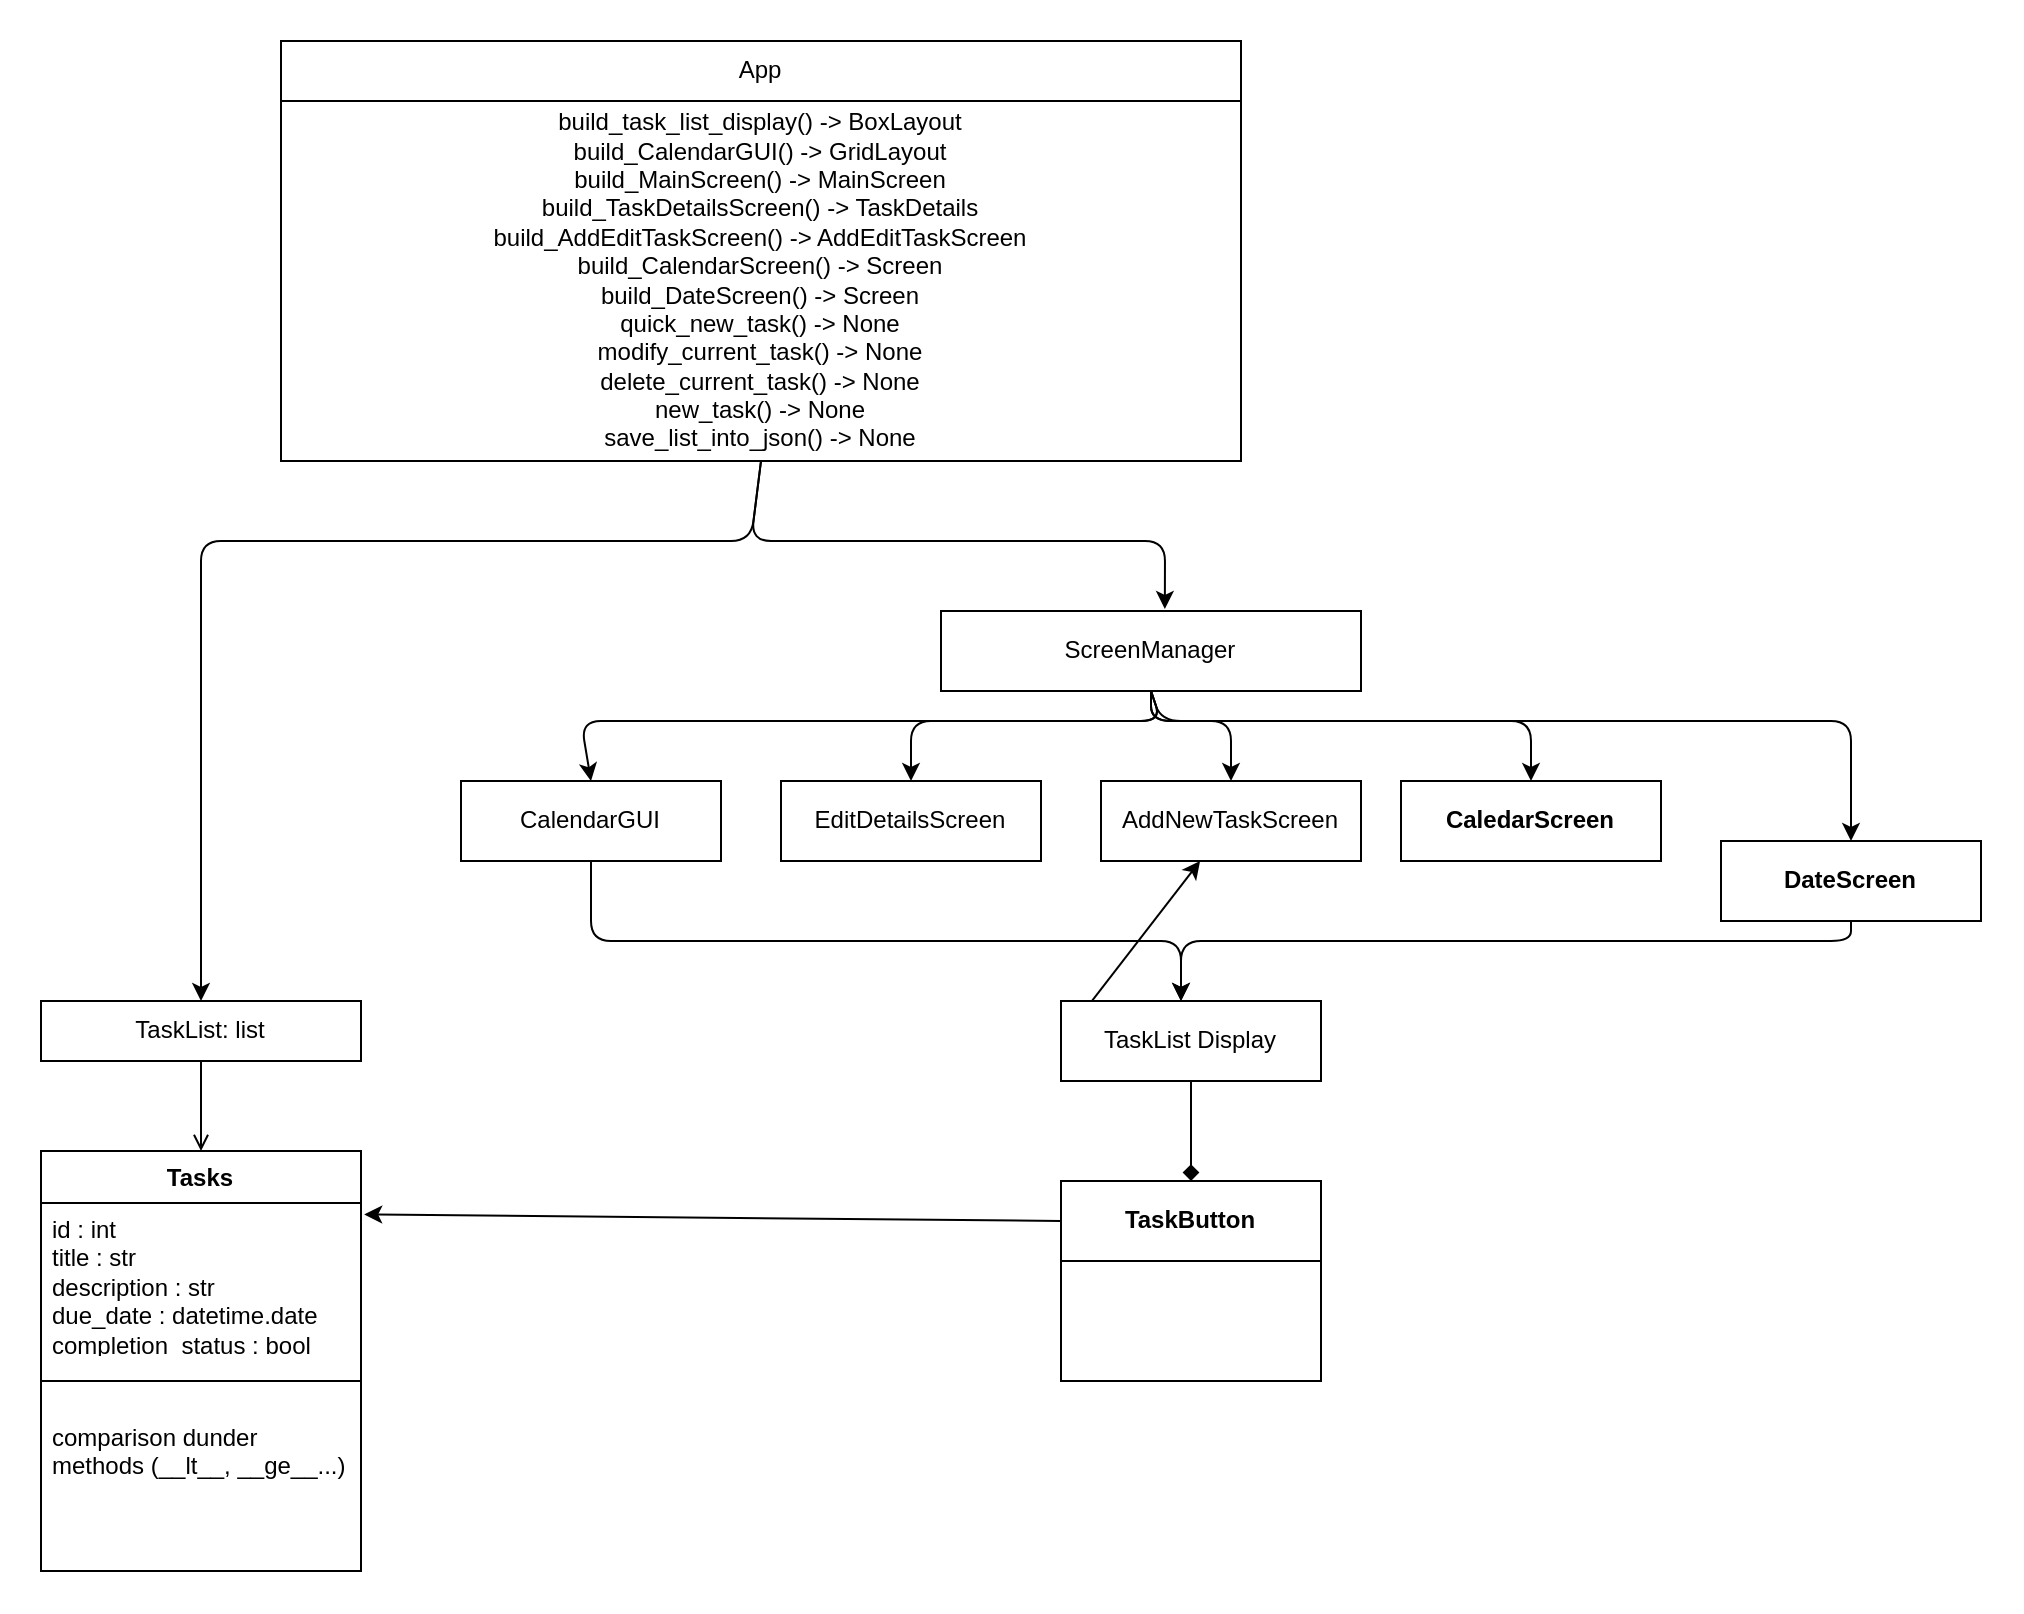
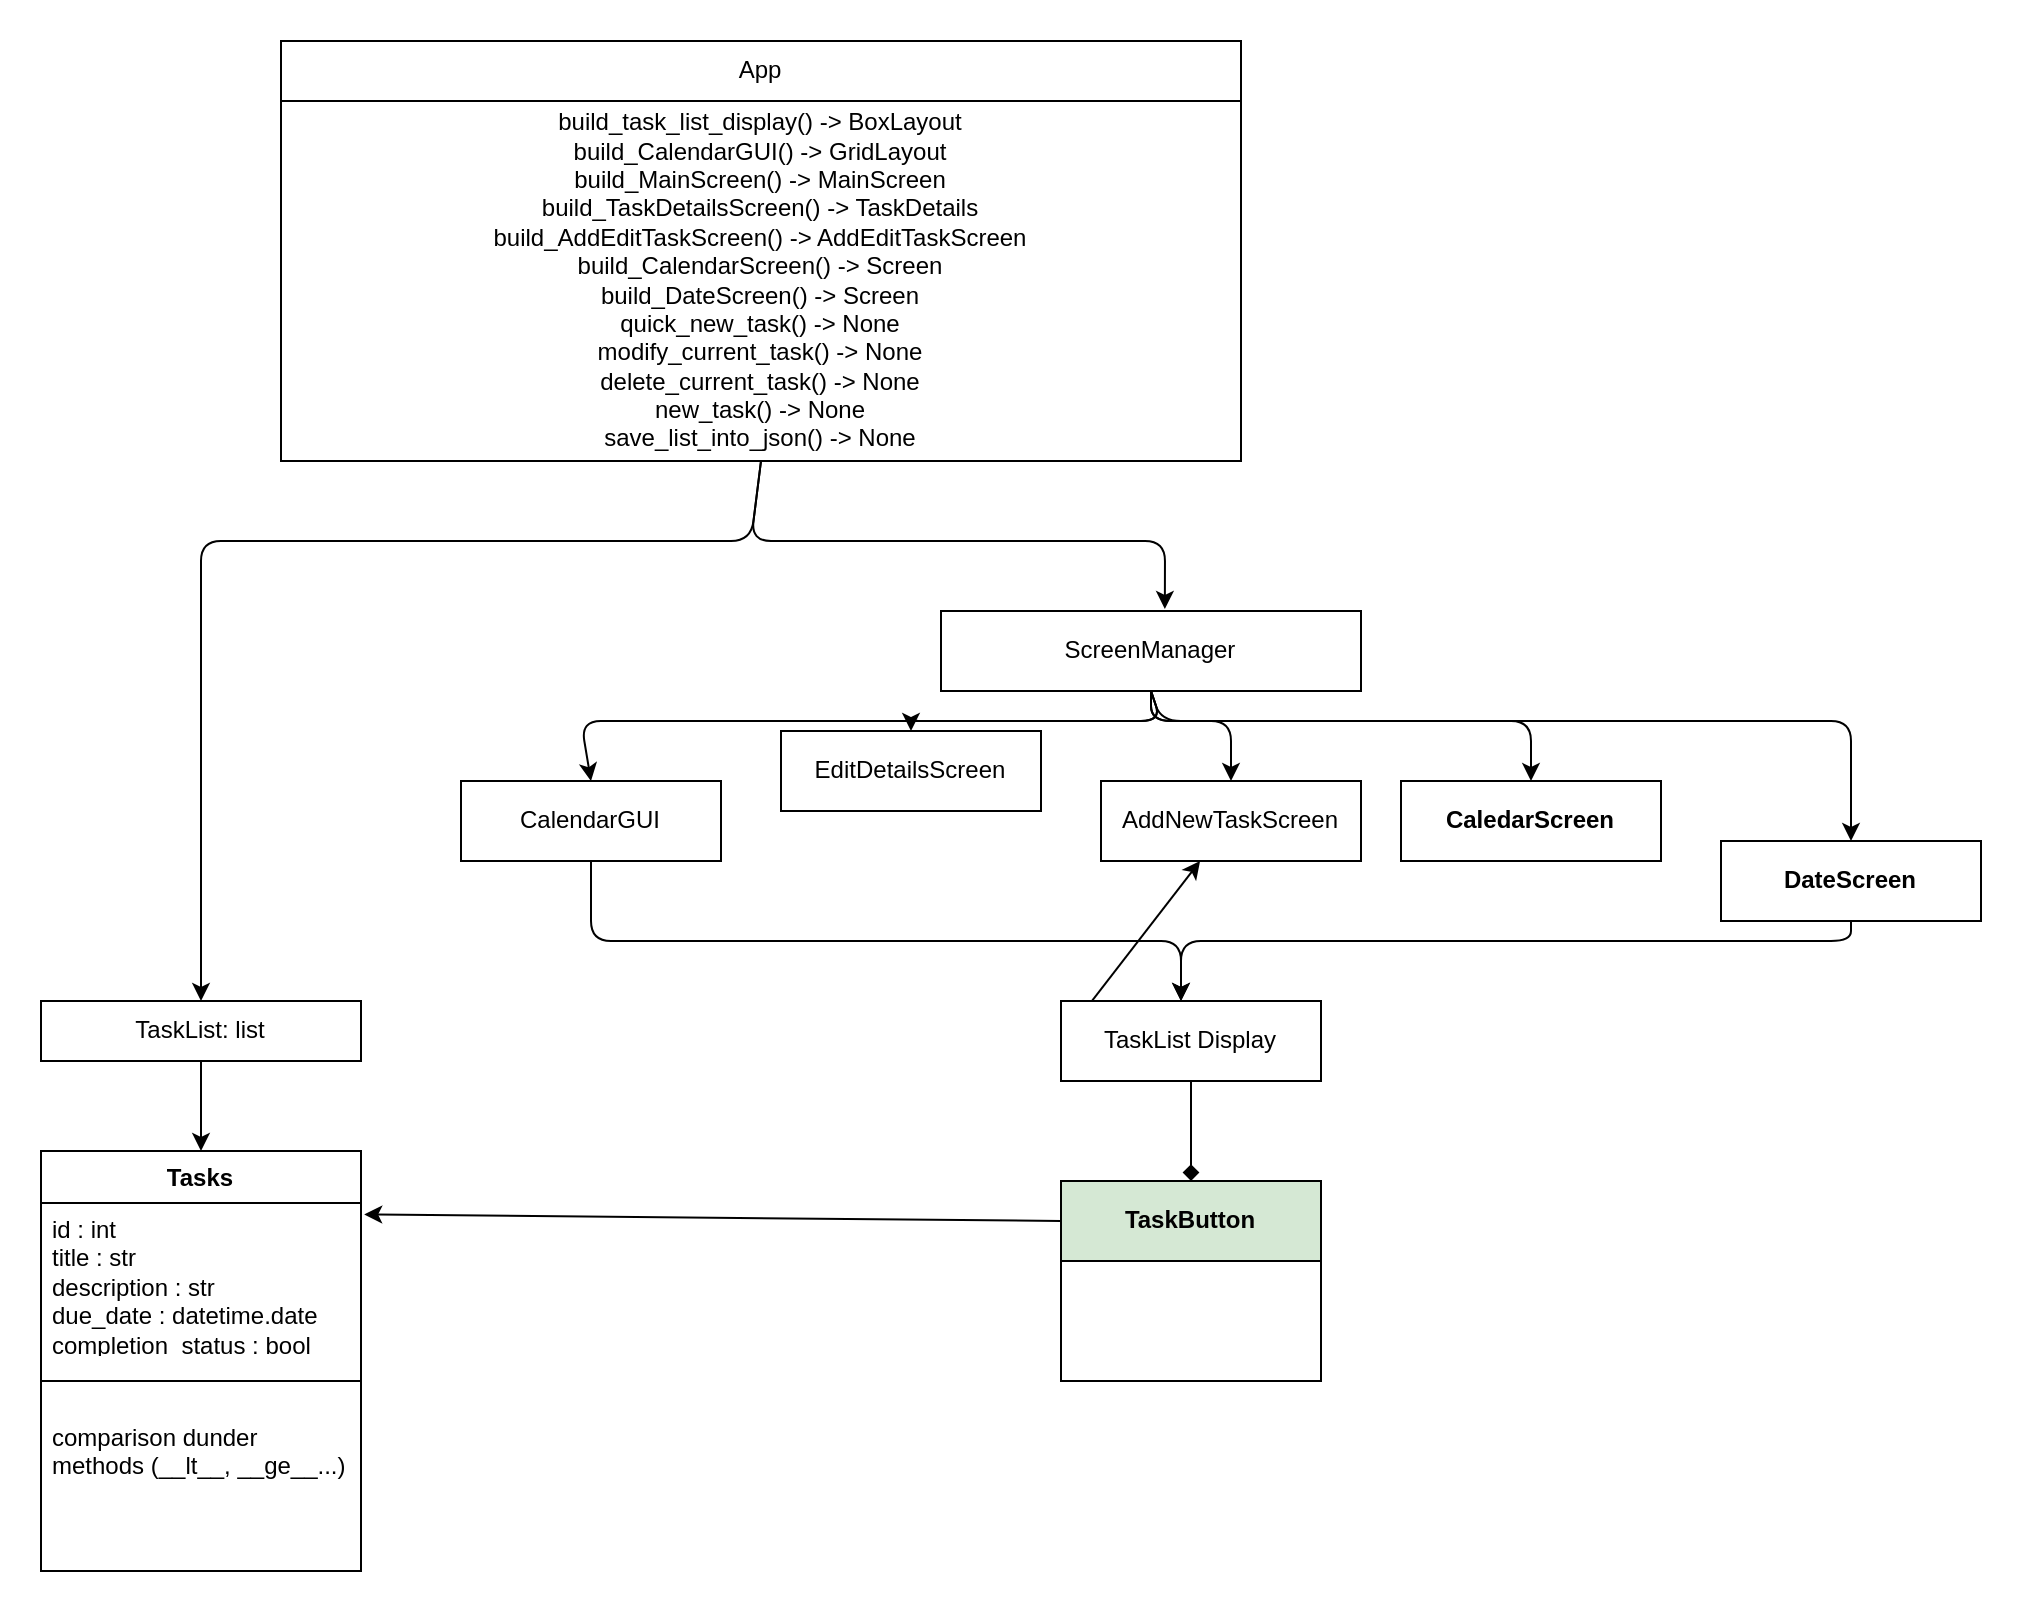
(911, 821) -> (911, 771)
(201, 1138) -> (201, 1136)
(1191, 1221) -> (1191, 1221)
